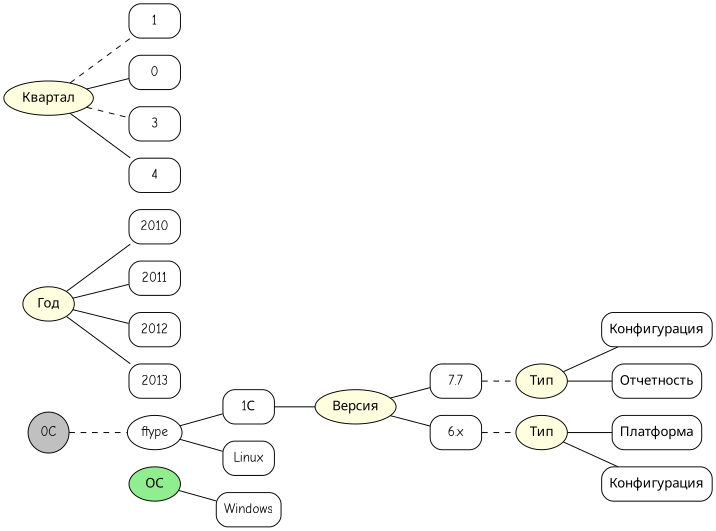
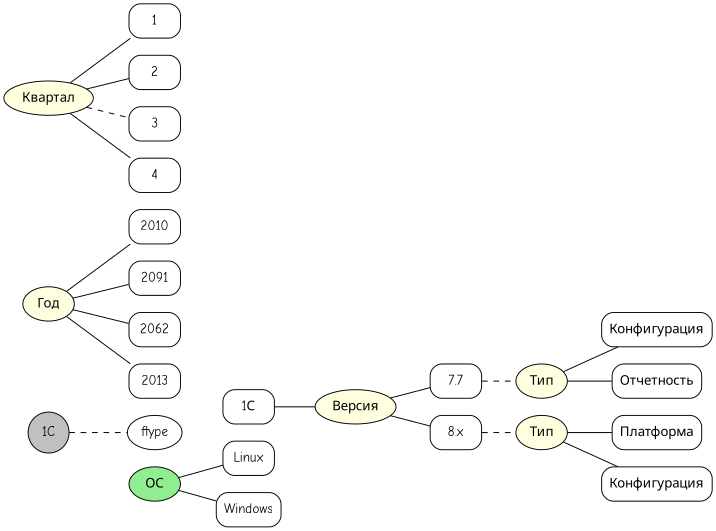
(100, 61) -> (100, 61)
(155, 72) -> (155, 72)
(155, 278) -> (155, 278)
(155, 330) -> (155, 330)
(201, 420) -> none
(49, 433) -> (49, 433)
(456, 433) -> (456, 433)
(201, 445) -> (201, 471)
